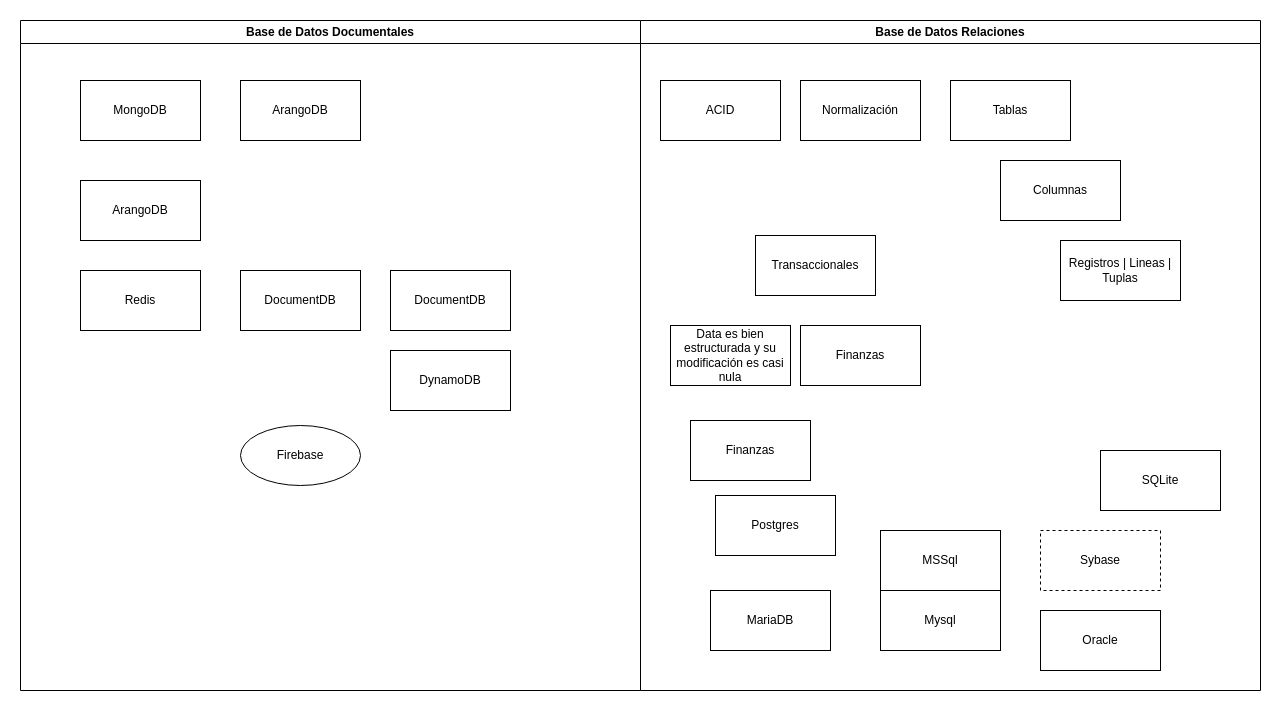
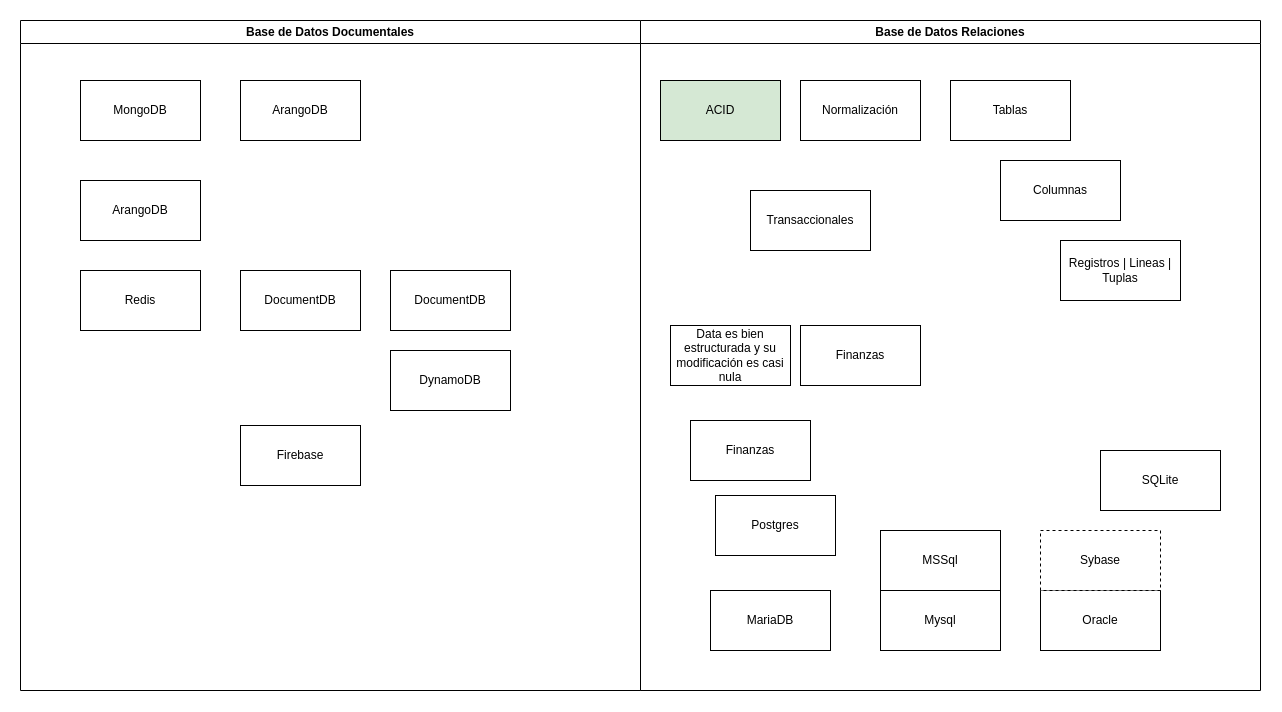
(721, 111) -> (721, 111)
(816, 266) -> (811, 221)
(301, 456) -> (301, 456)
(1101, 641) -> (1101, 621)
